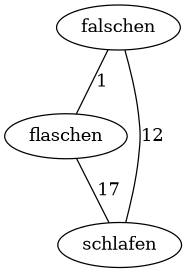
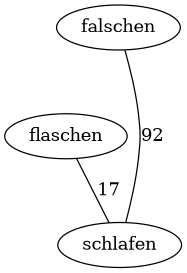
(92, 82) -> none
(153, 136) -> (153, 136)
